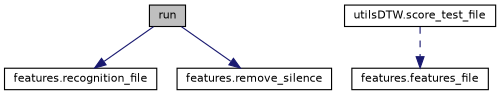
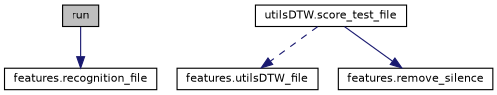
(206, 44) -> (368, 44)
(420, 79) -> (248, 79)
